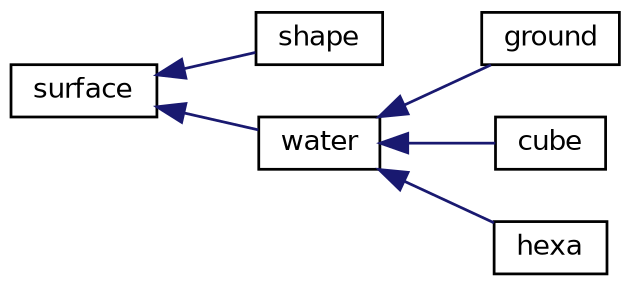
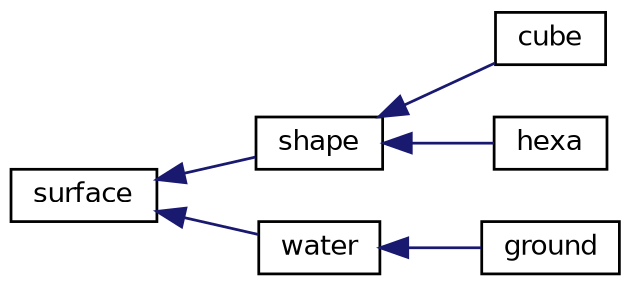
(452, 143) -> (450, 84)
(449, 202) -> (453, 143)
